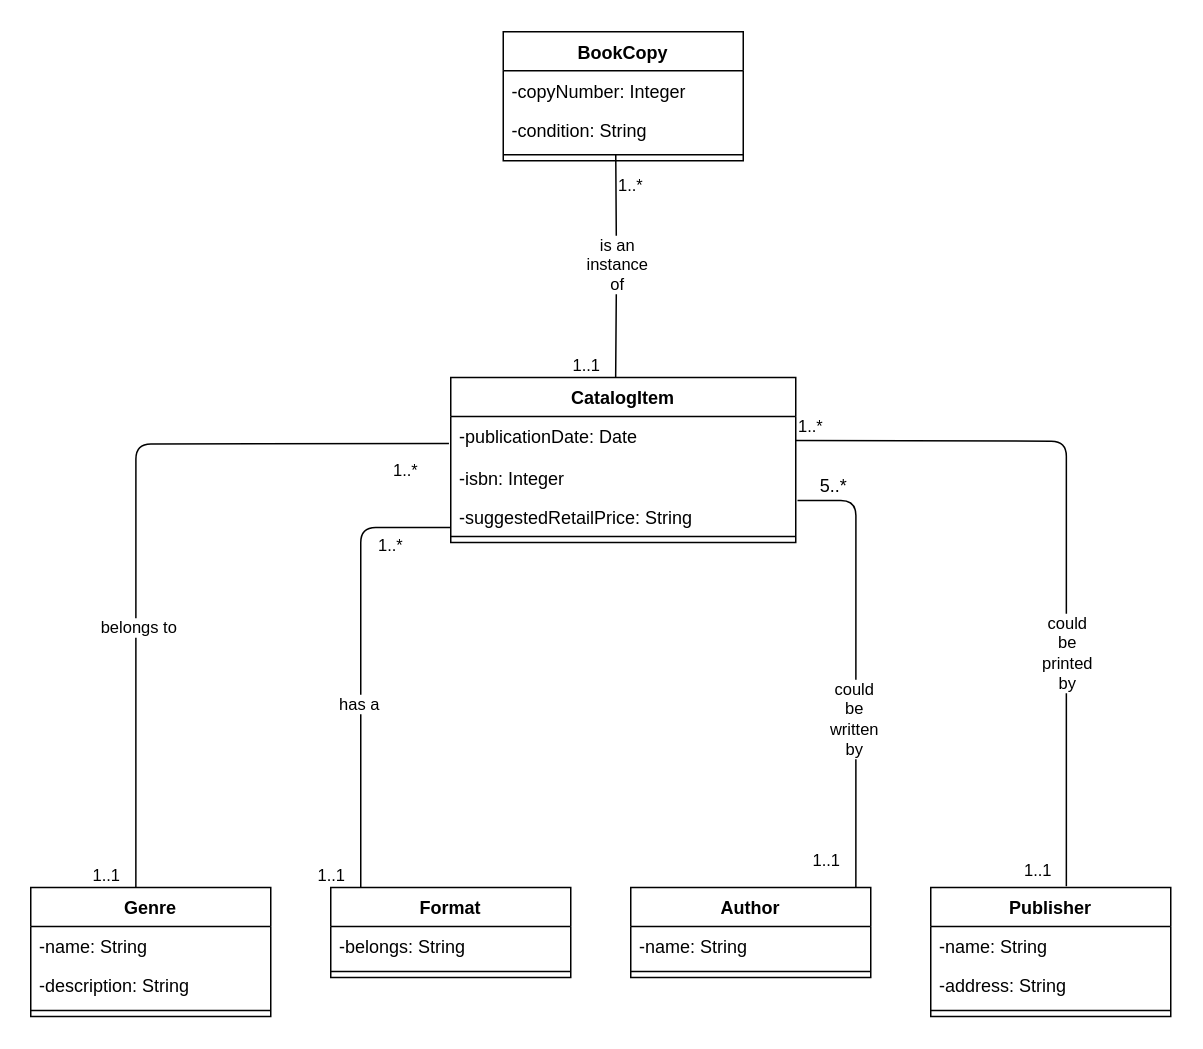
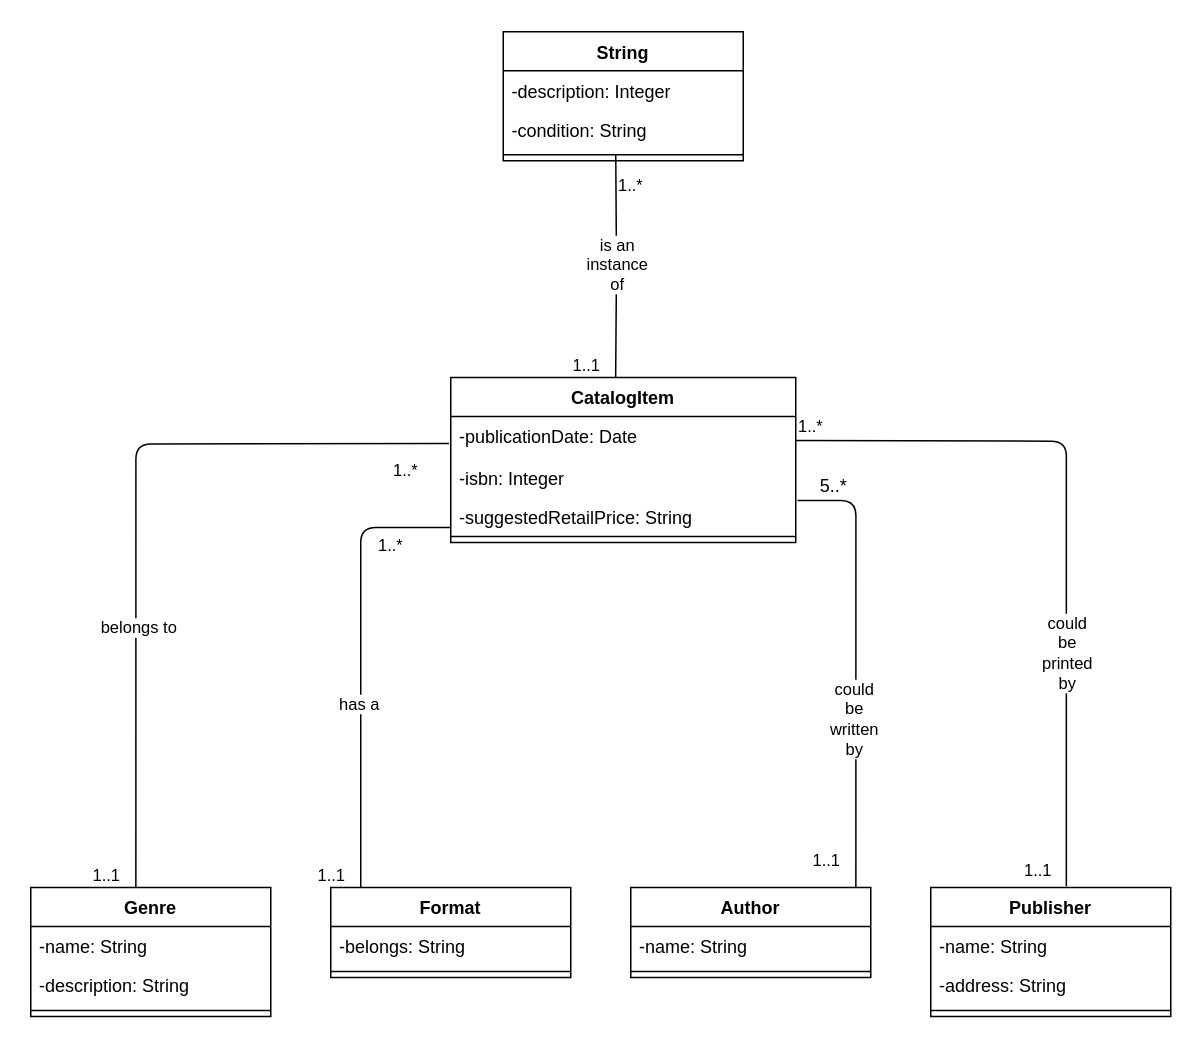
(623, 54) -> (623, 54)
(608, 93) -> (609, 93)
